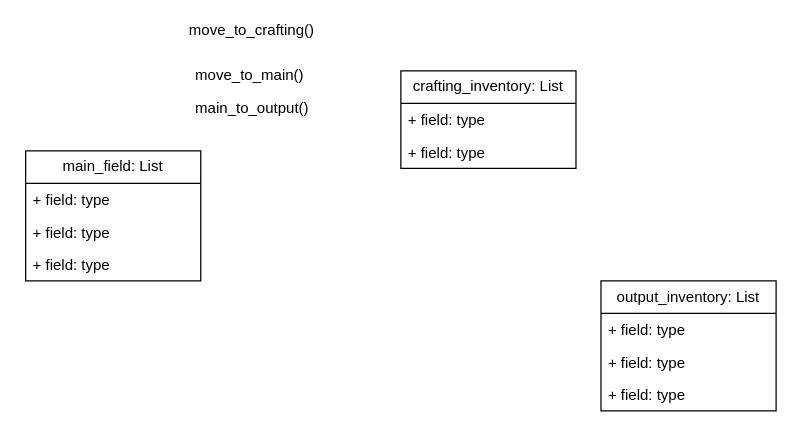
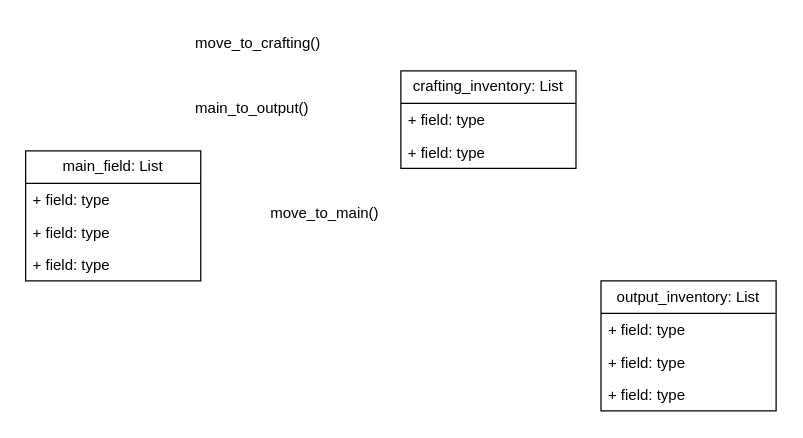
(269, 29) -> (276, 42)
(276, 74) -> (351, 212)
